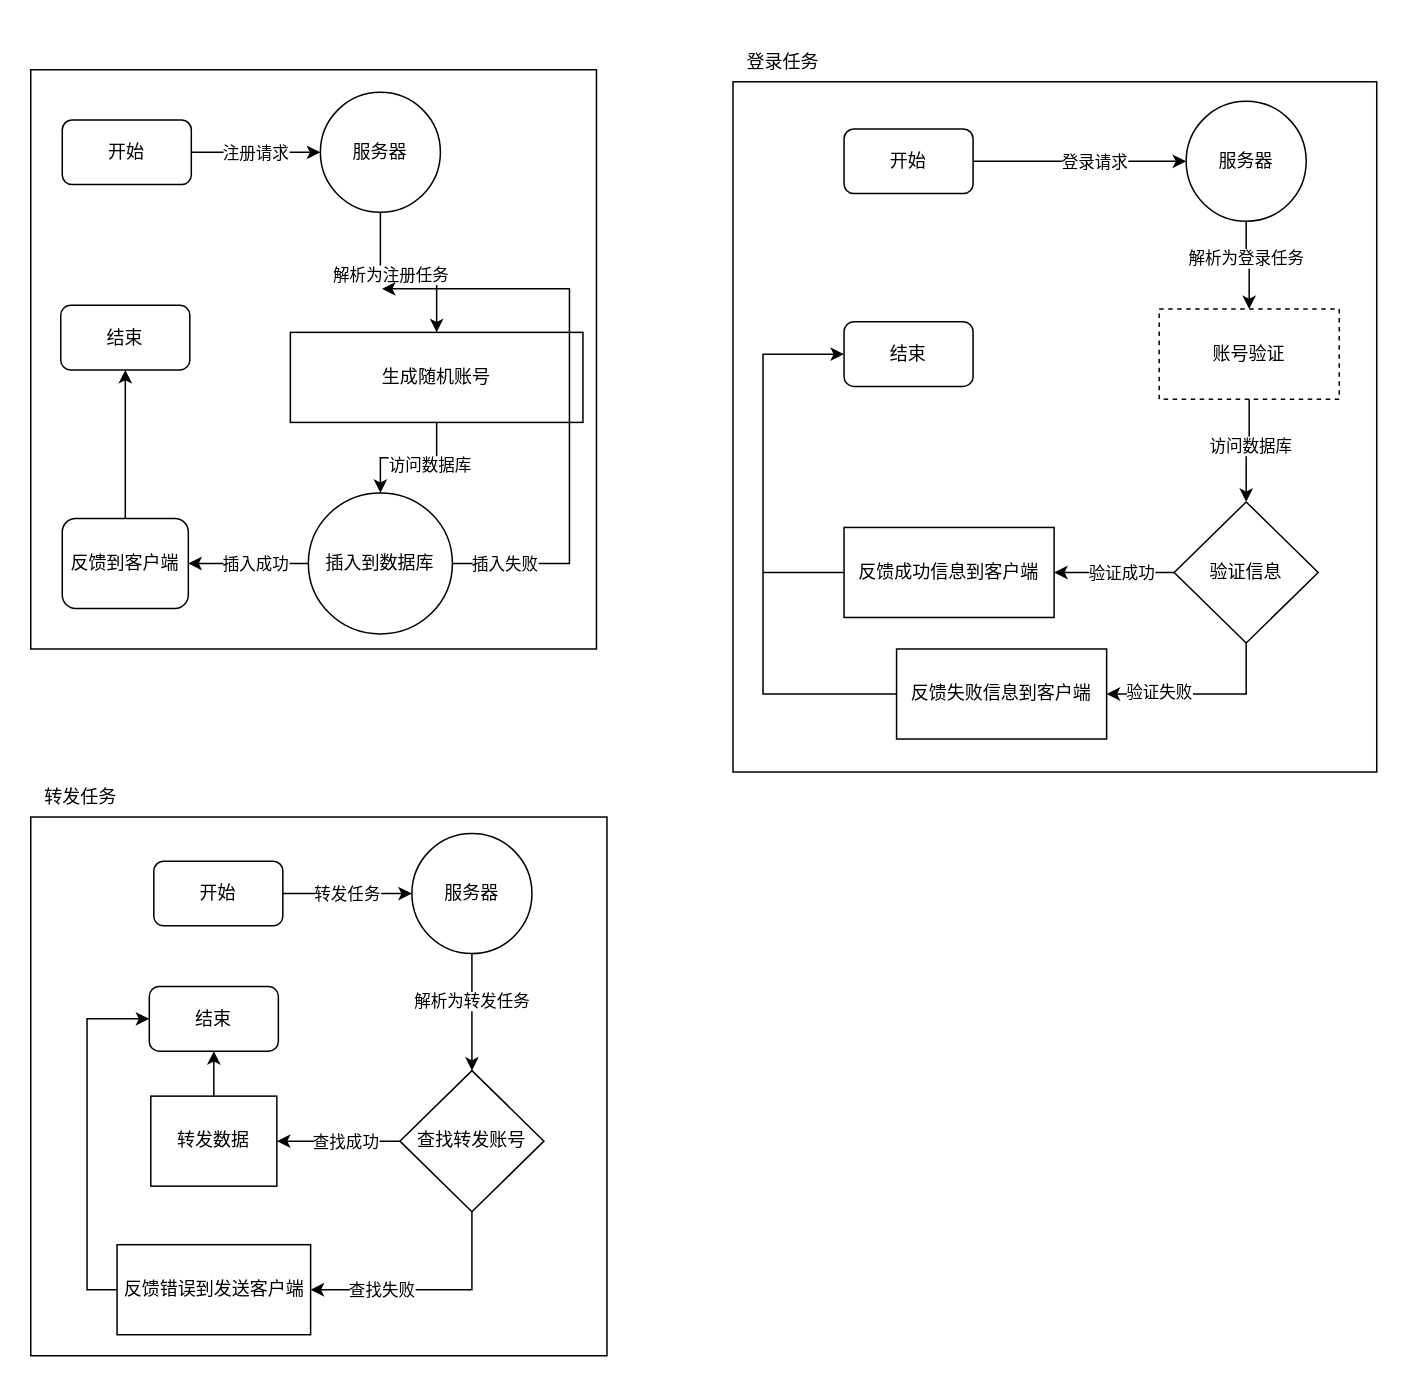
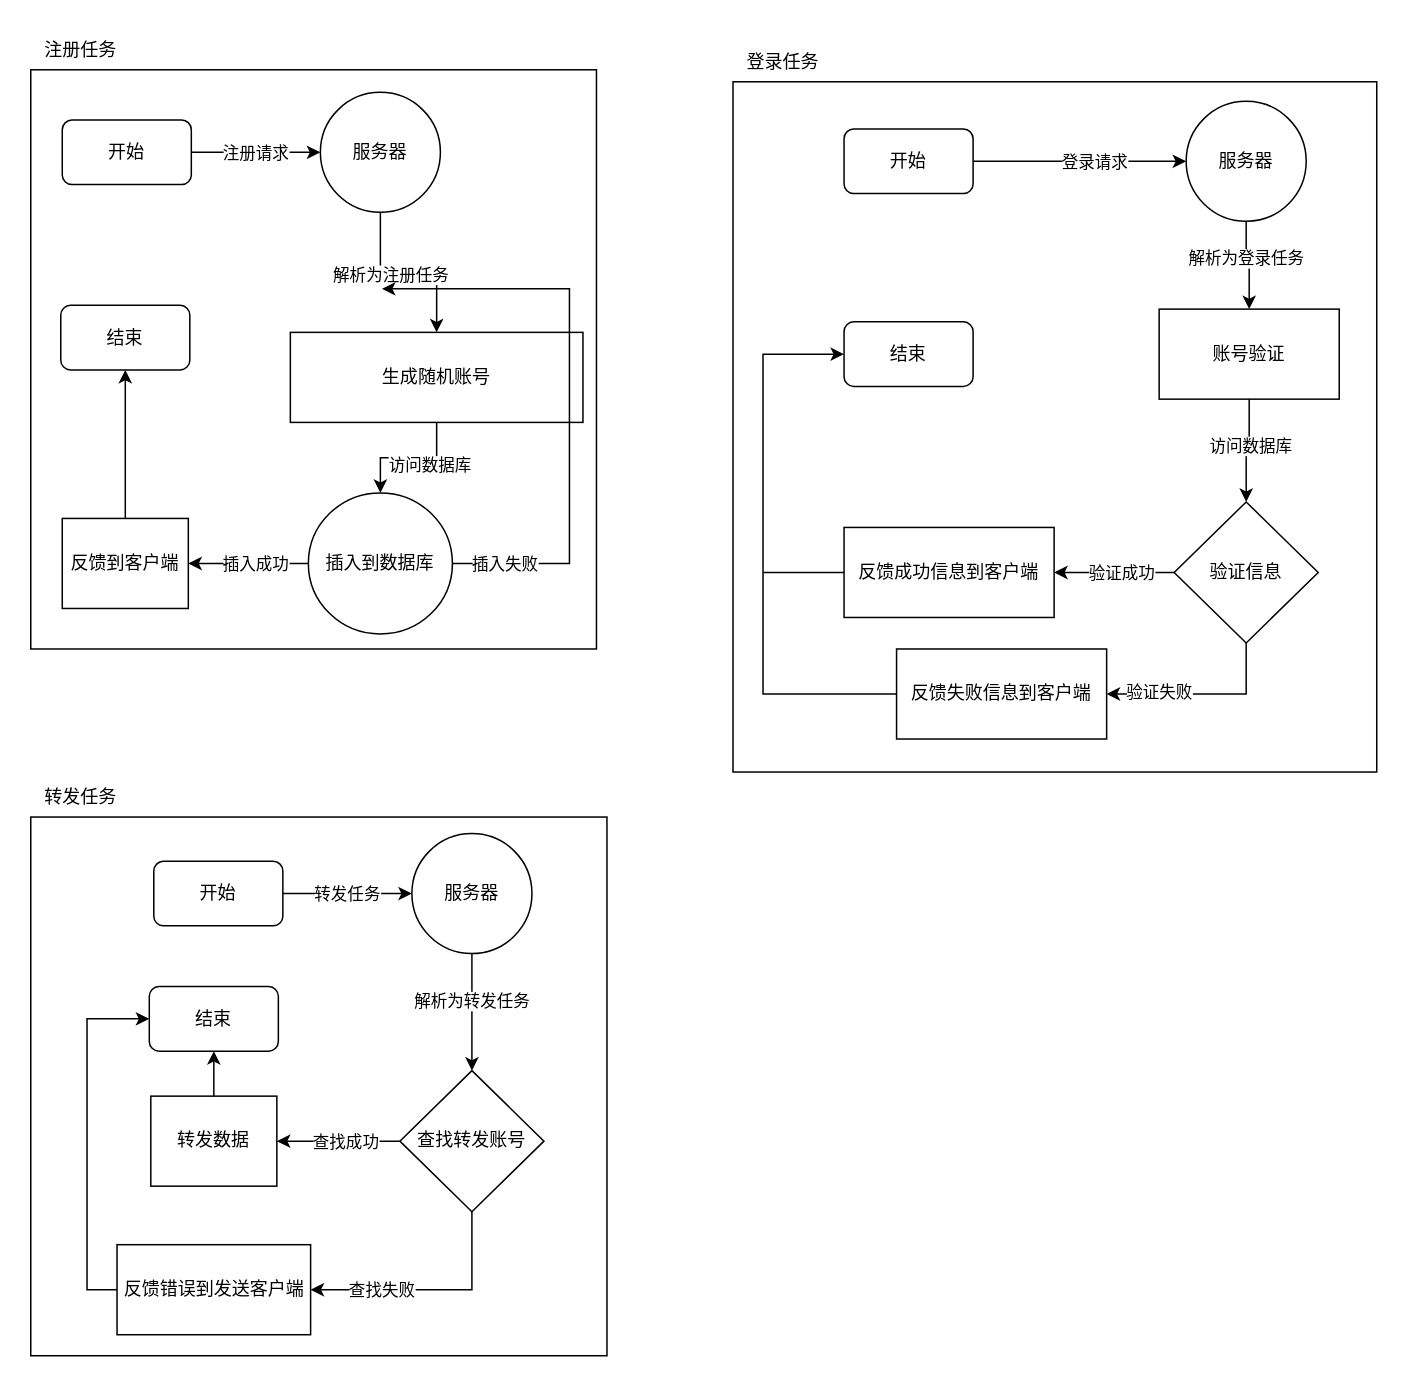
none -> (80, 50)
(1249, 354) -> (1249, 354)
(125, 563) -> (125, 563)
